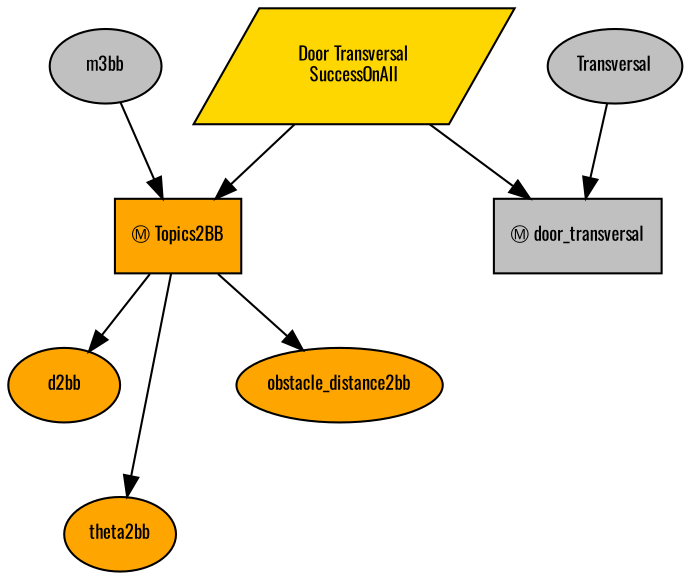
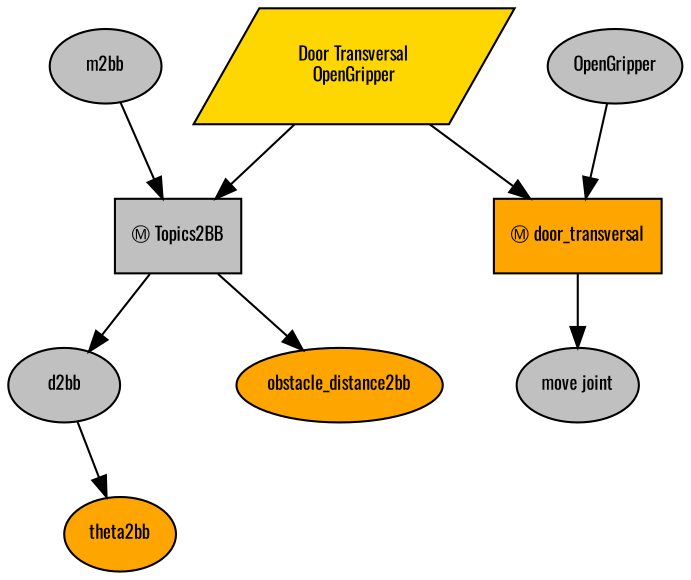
(106, 66) -> (106, 66)
(354, 66) -> (354, 66)
(615, 66) -> (615, 66)
(178, 236) -> (178, 236)
(578, 236) -> (578, 236)
(151, 375) -> (88, 450)
(64, 385) -> (64, 385)
none -> (578, 385)
